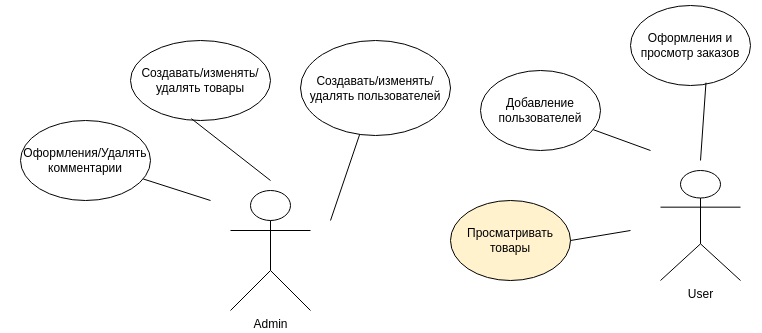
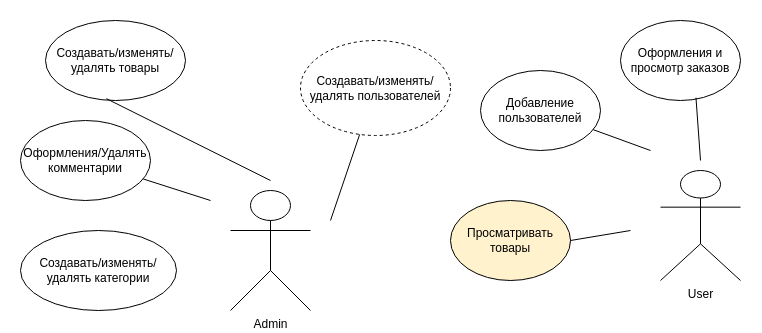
(691, 46) -> (681, 61)
(201, 81) -> (116, 61)
(376, 88) -> (376, 88)
none -> (99, 271)
